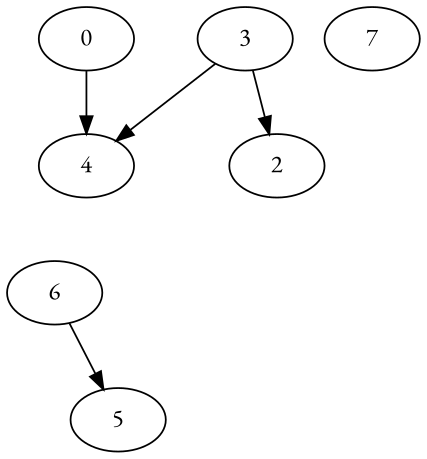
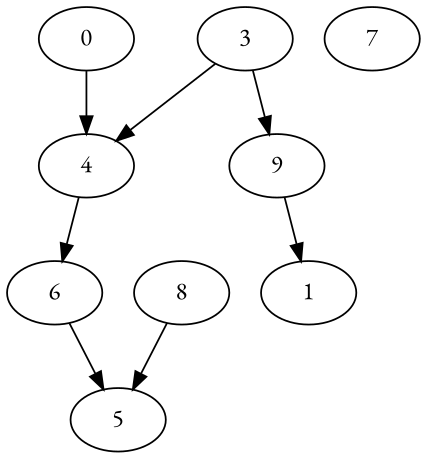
(277, 166) -> (277, 166)
none -> (73, 221)
none -> (182, 293)
none -> (309, 293)
